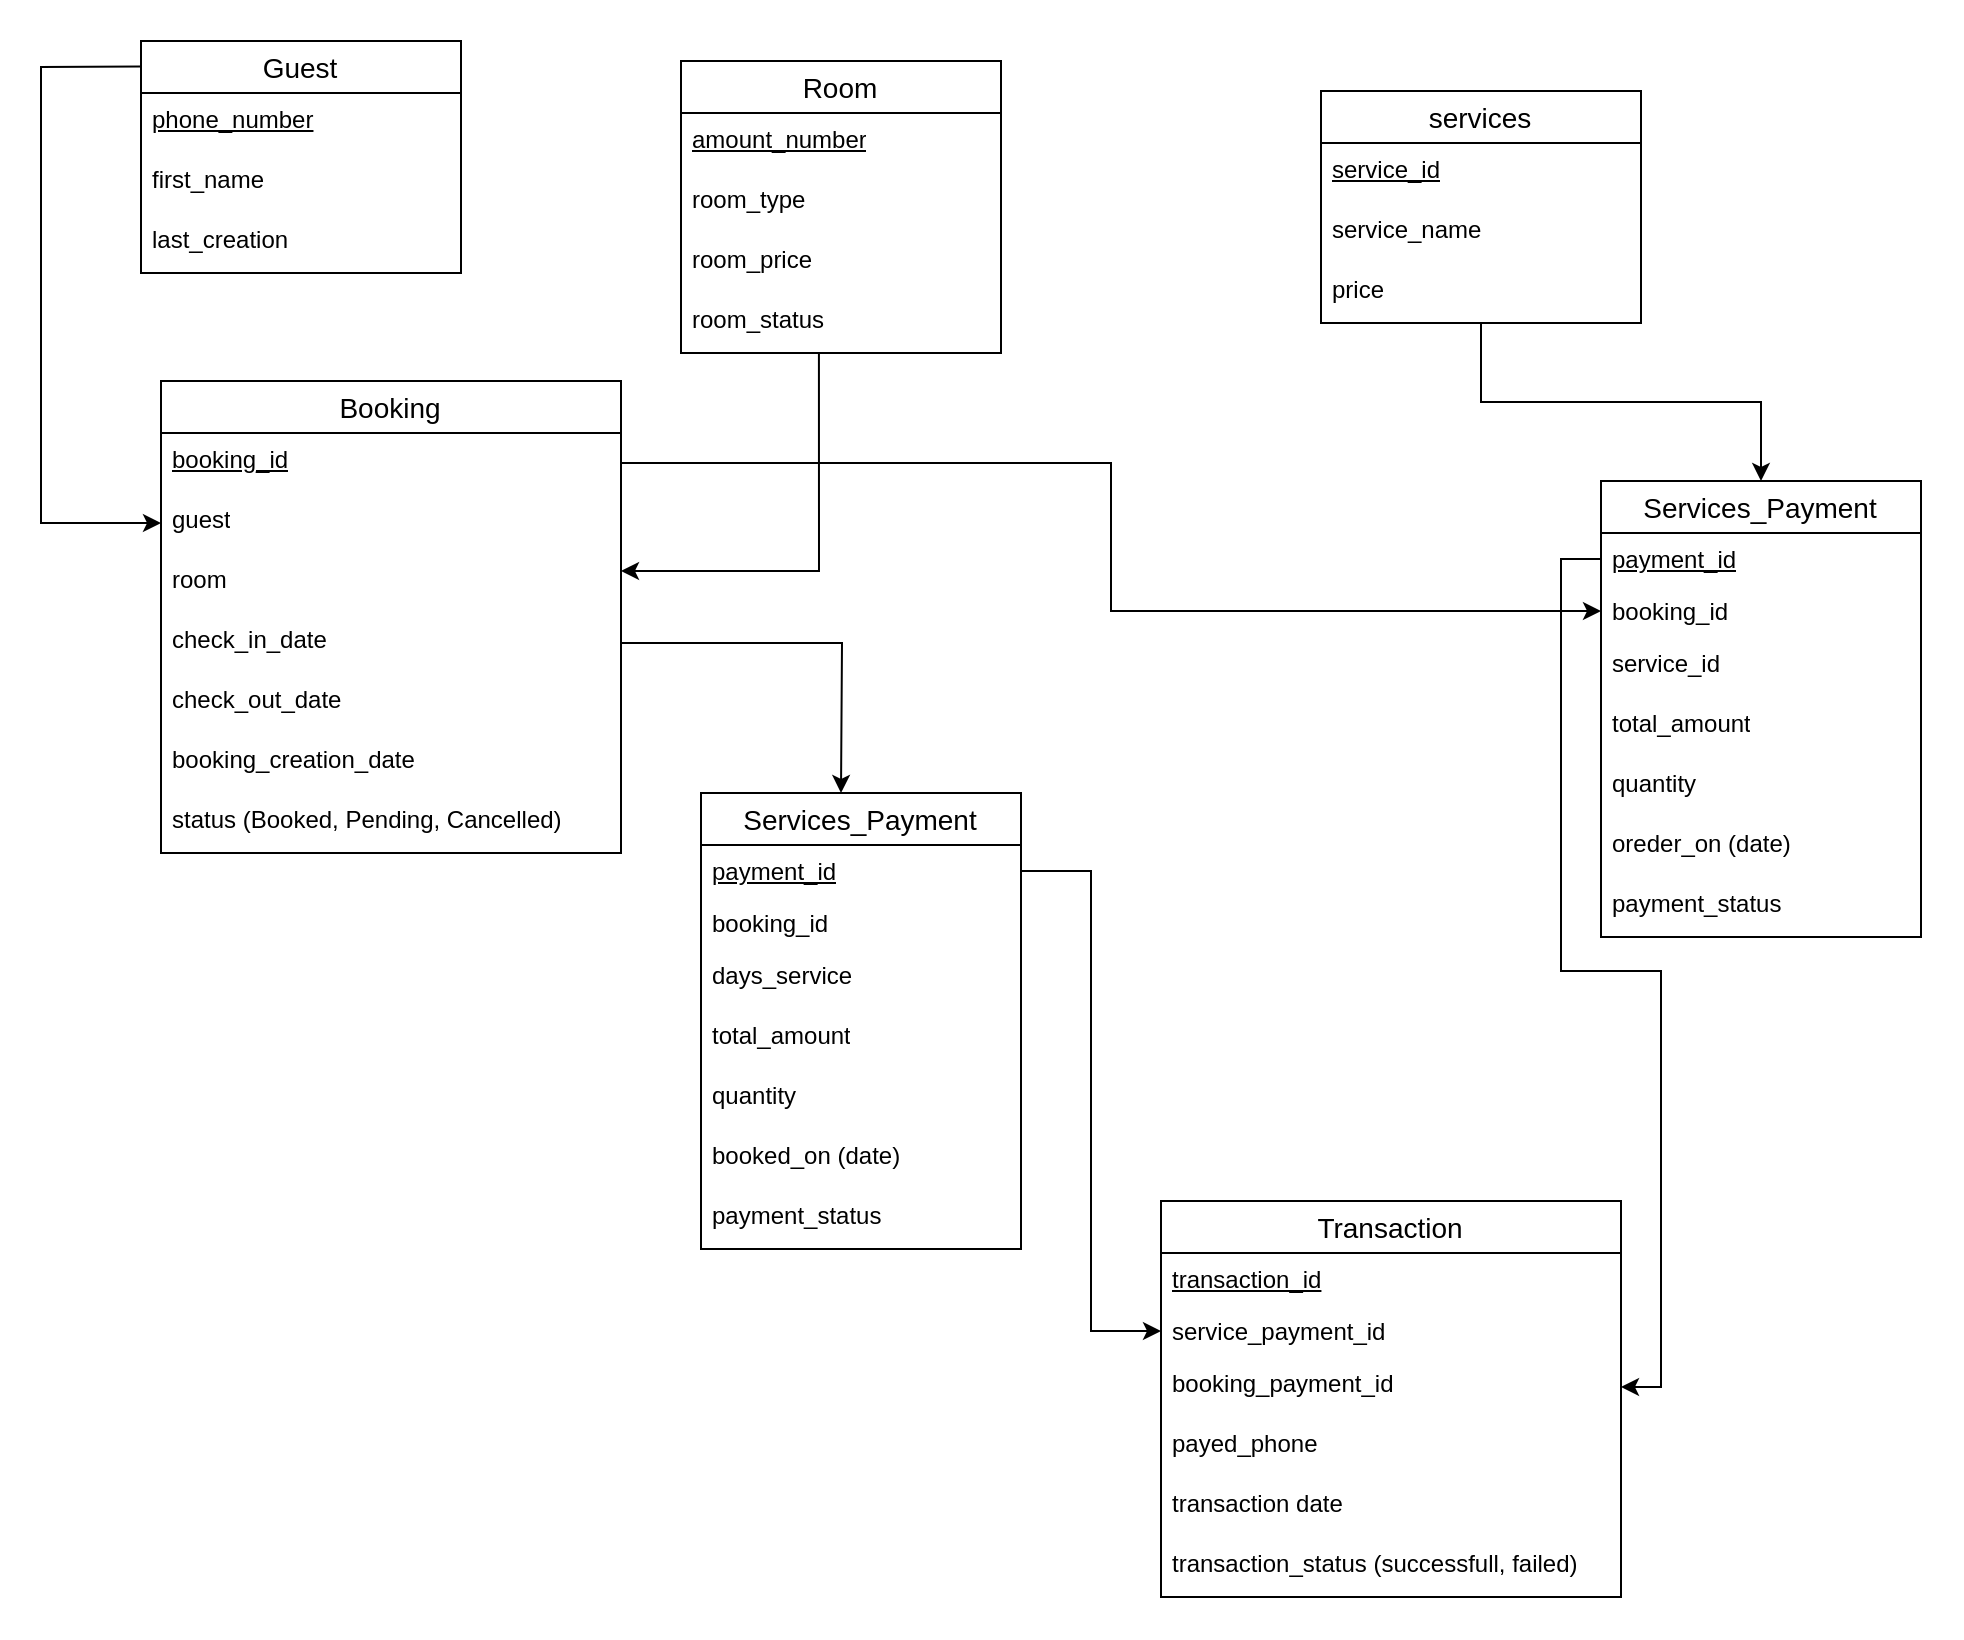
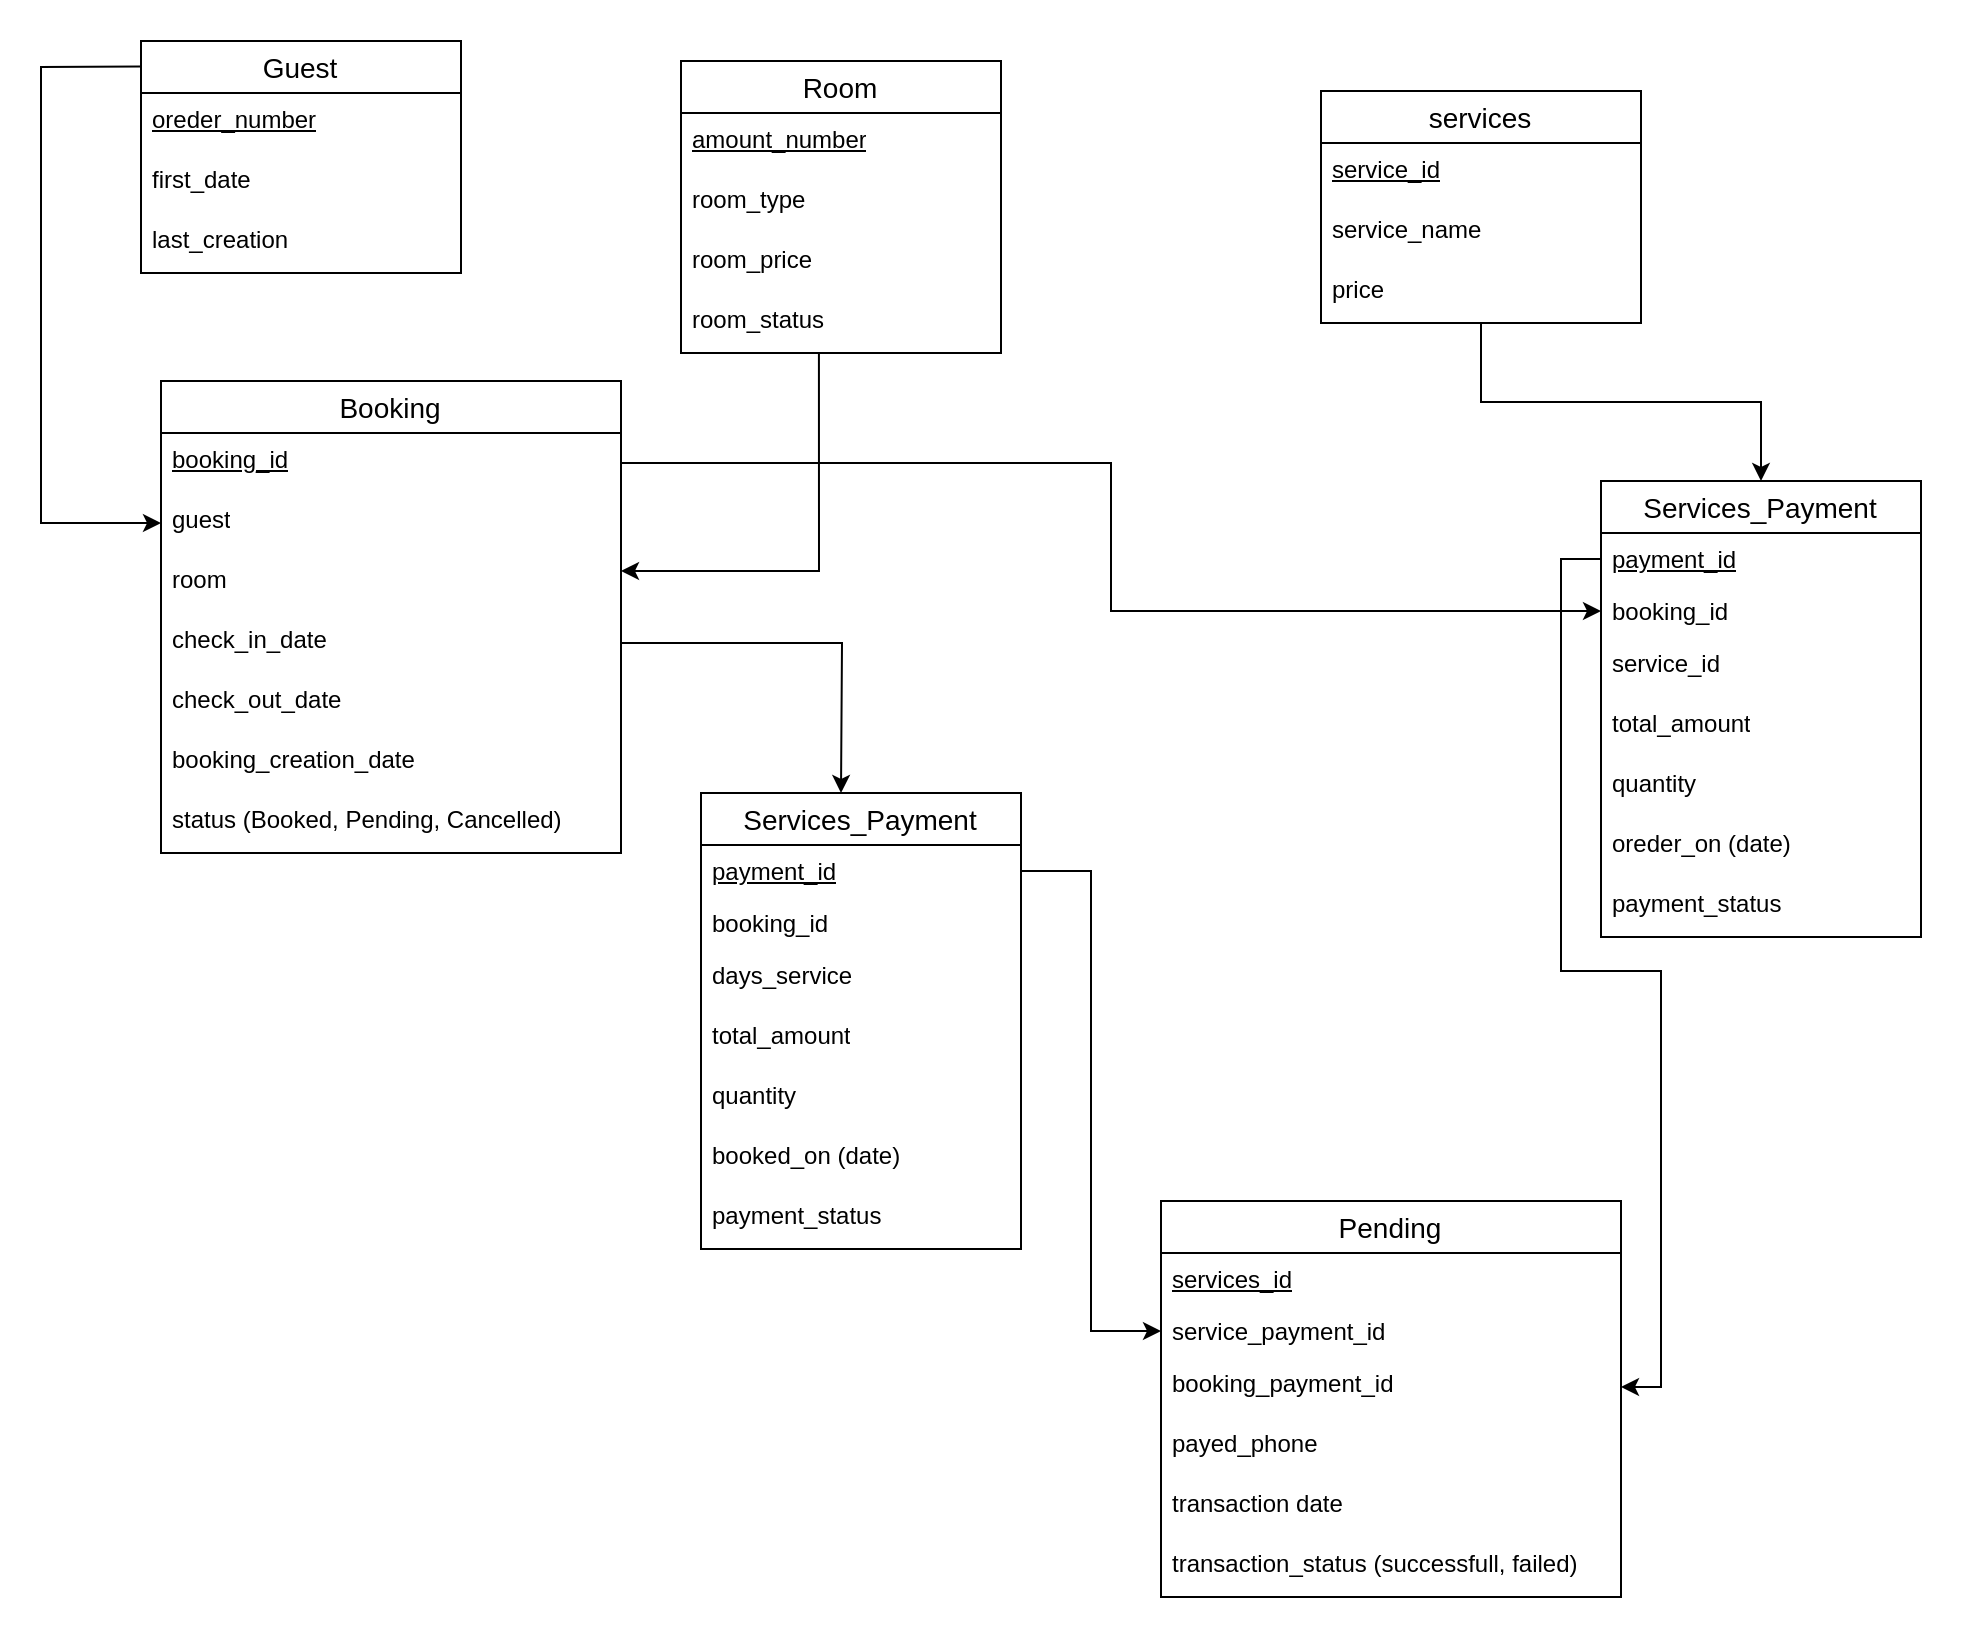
(234, 121) -> (240, 121)
(217, 181) -> (217, 181)
(1390, 1229) -> (1390, 1229)
(1261, 1281) -> (1241, 1281)
